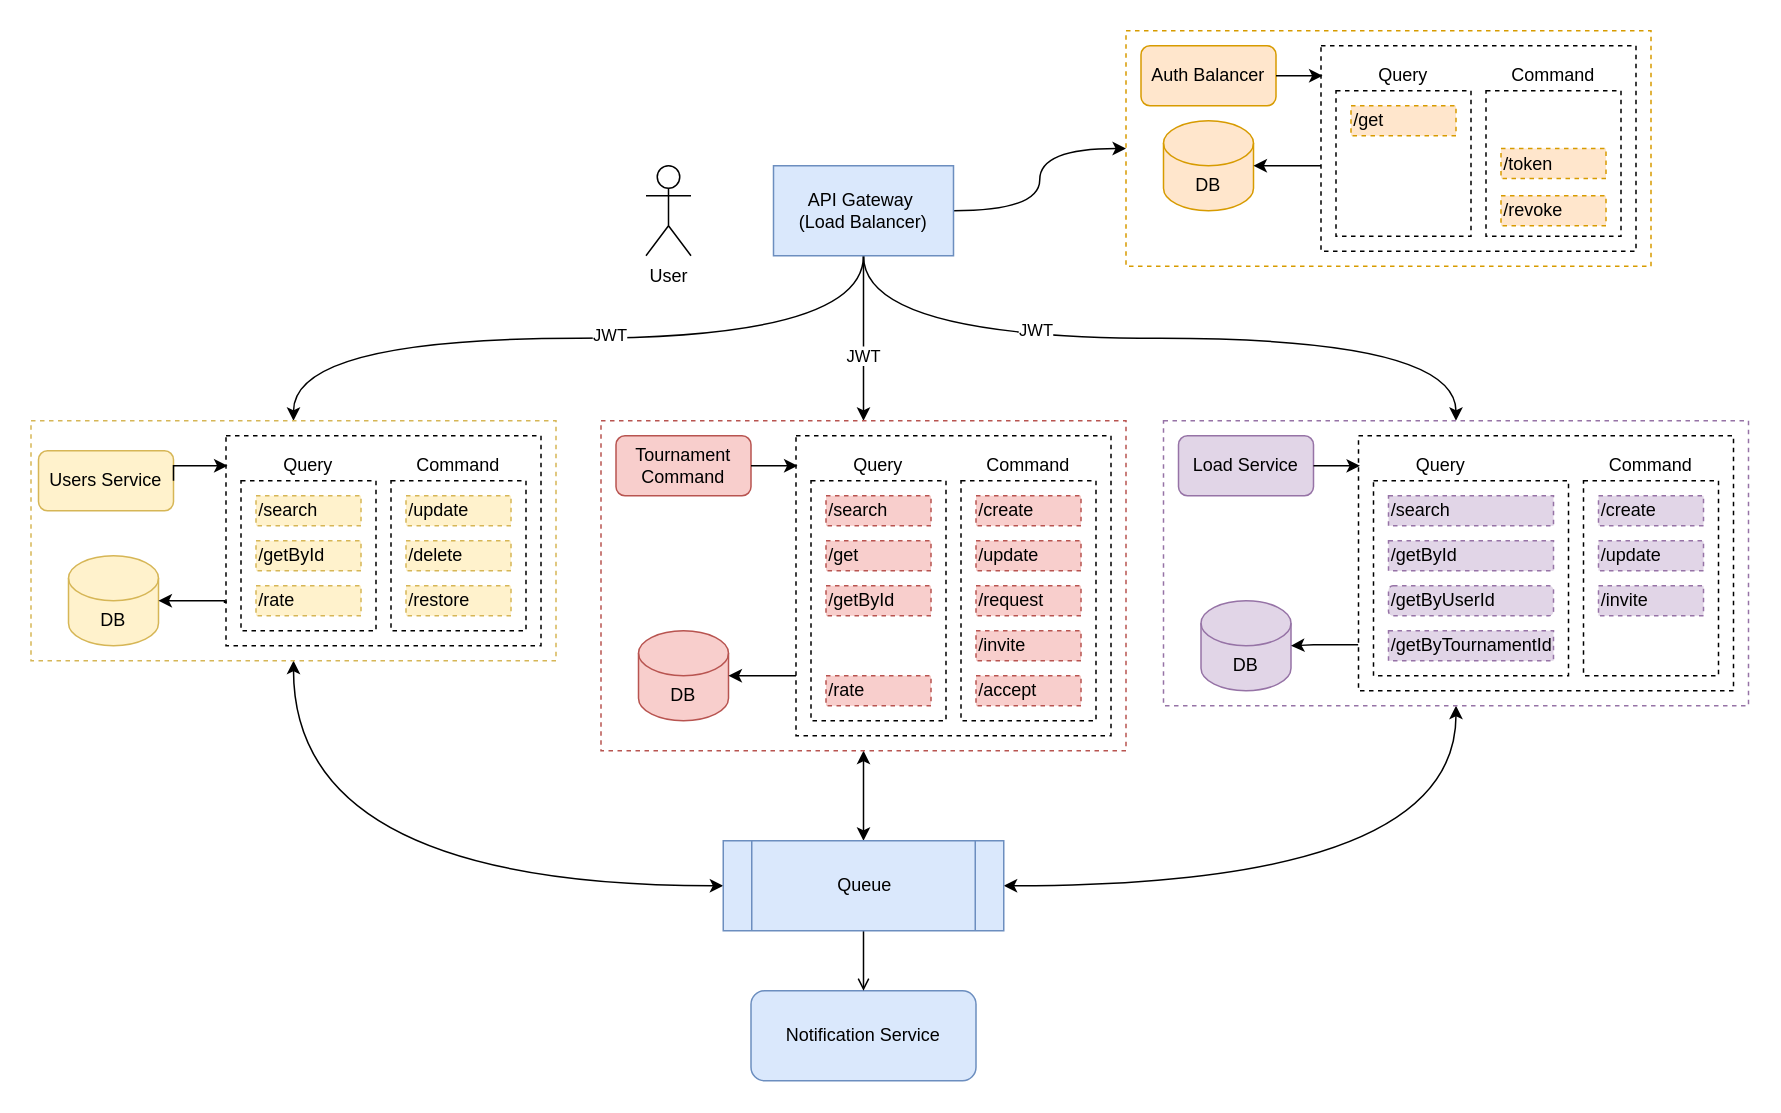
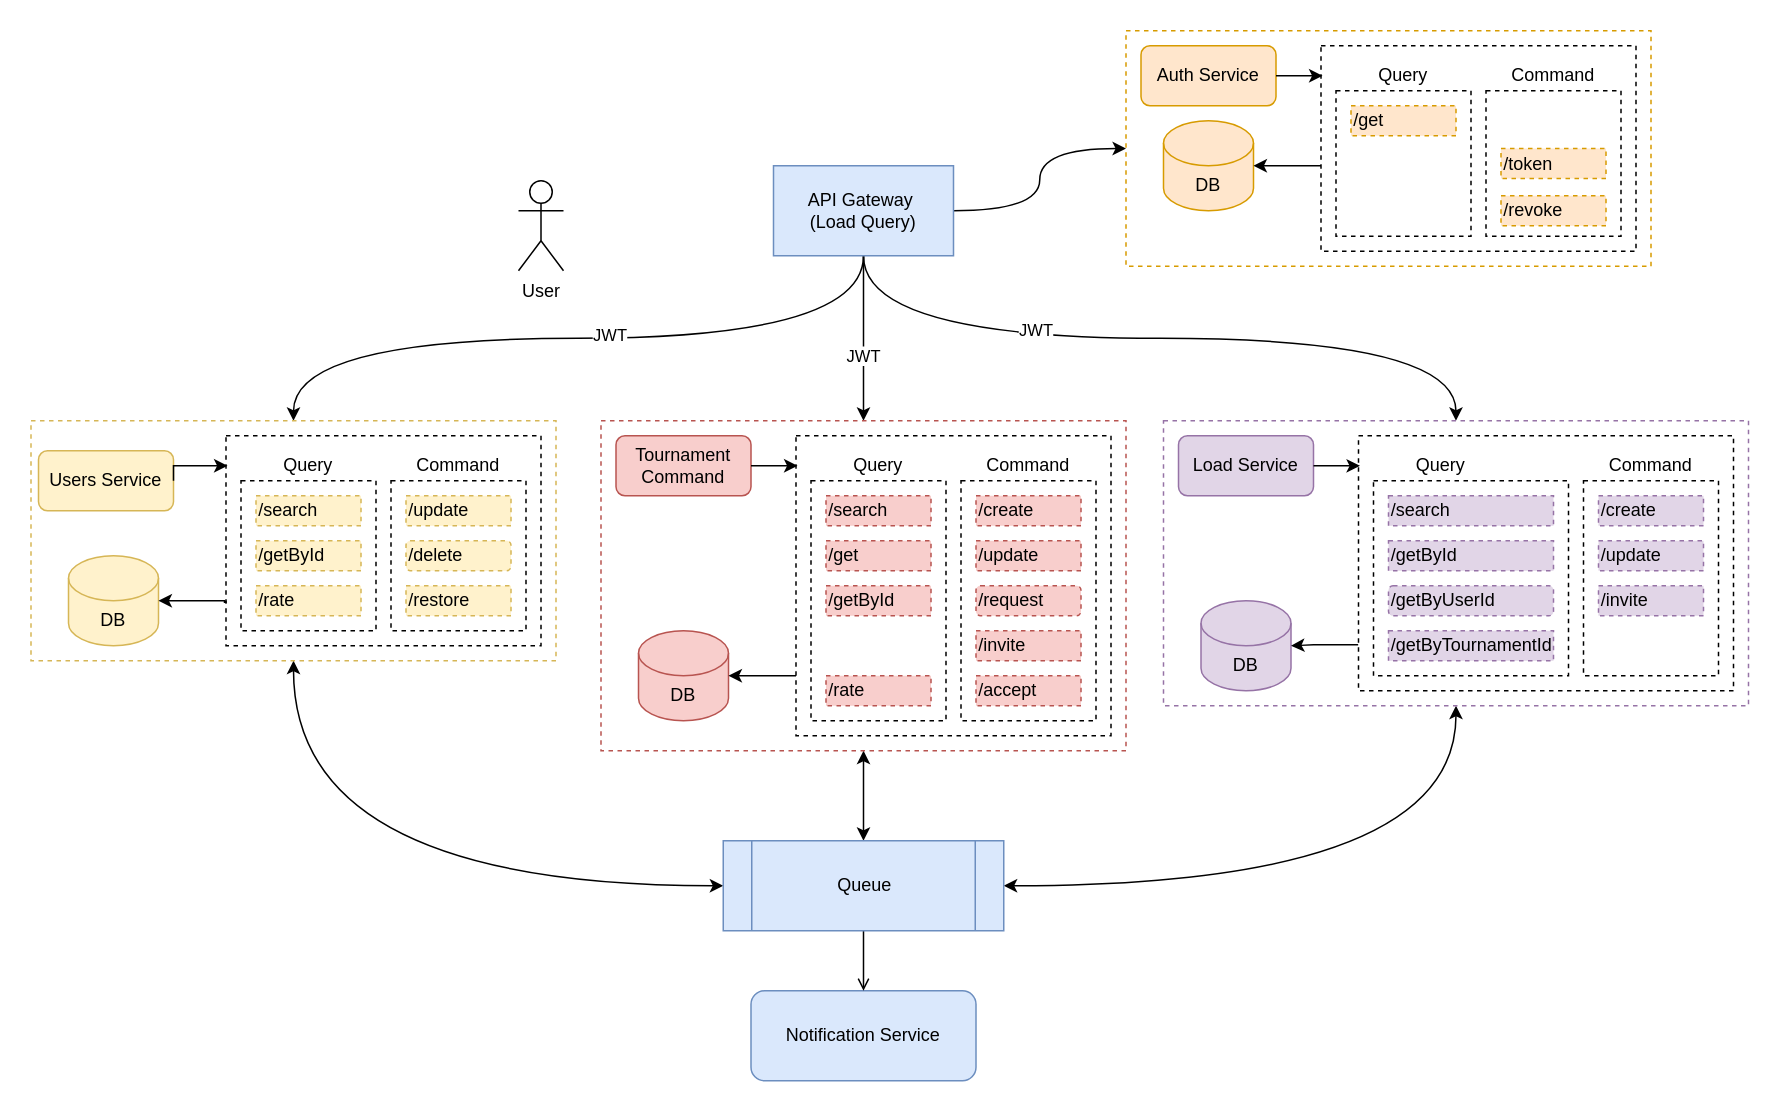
(1208, 76) -> (1208, 76)
(668, 211) -> (541, 226)
(863, 211) -> (863, 211)
(458, 556) -> (458, 556)
(1028, 601) -> (1028, 601)
